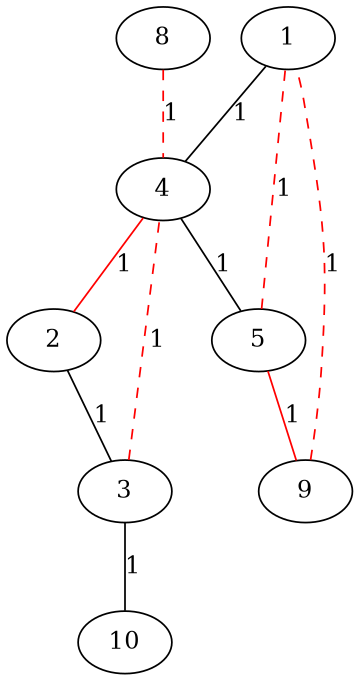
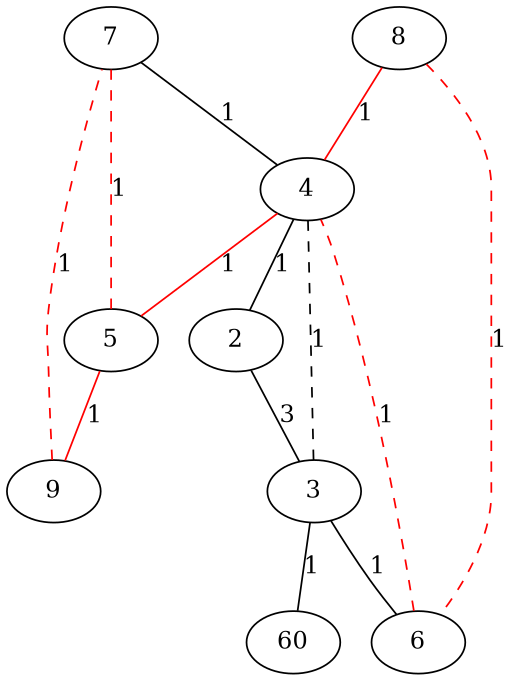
(288, 38) -> (111, 38)
(163, 114) -> (353, 114)
(108, 265) -> (272, 265)
(211, 265) -> (209, 265)
(144, 340) -> (311, 340)
(102, 416) -> (288, 416)
(125, 642) -> (293, 642)
none -> (418, 642)
